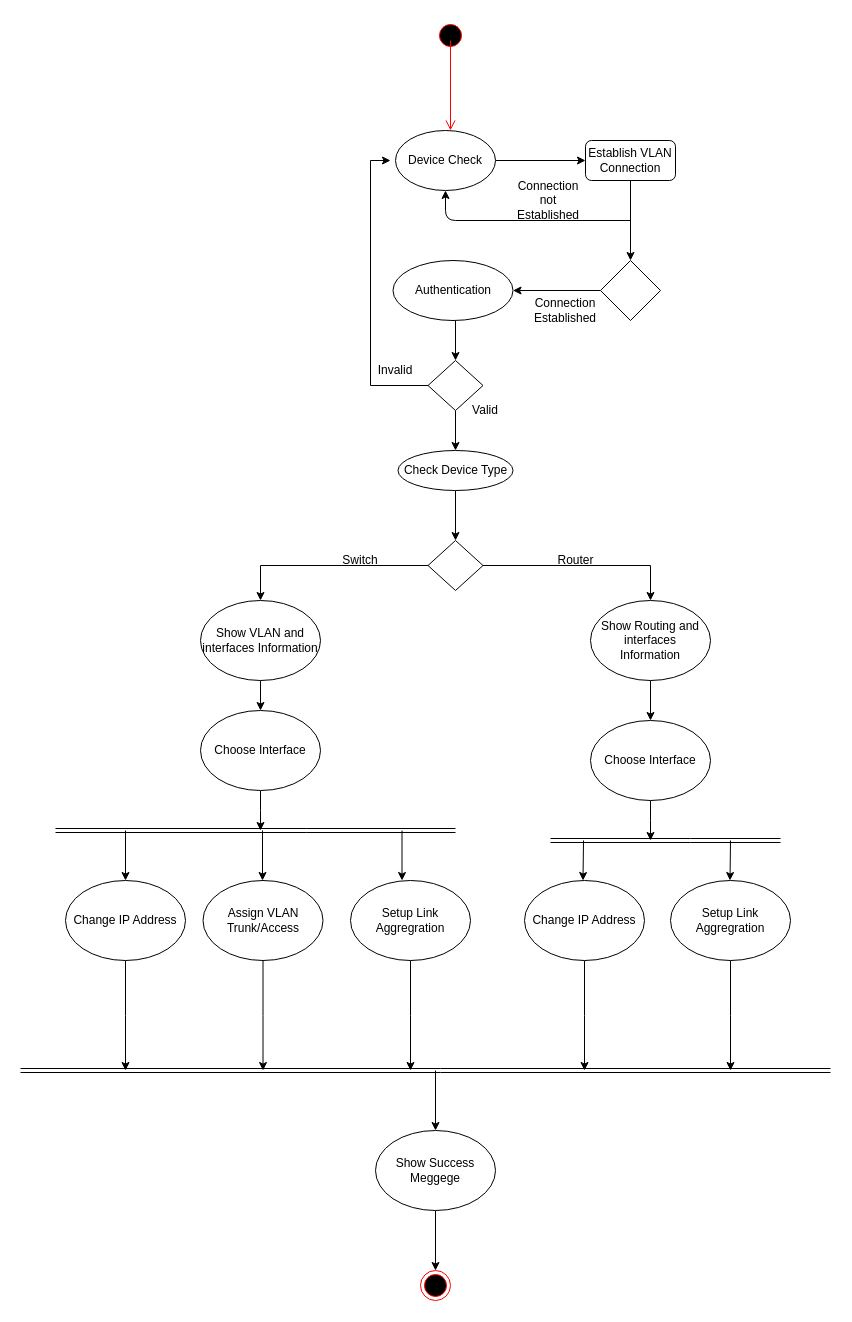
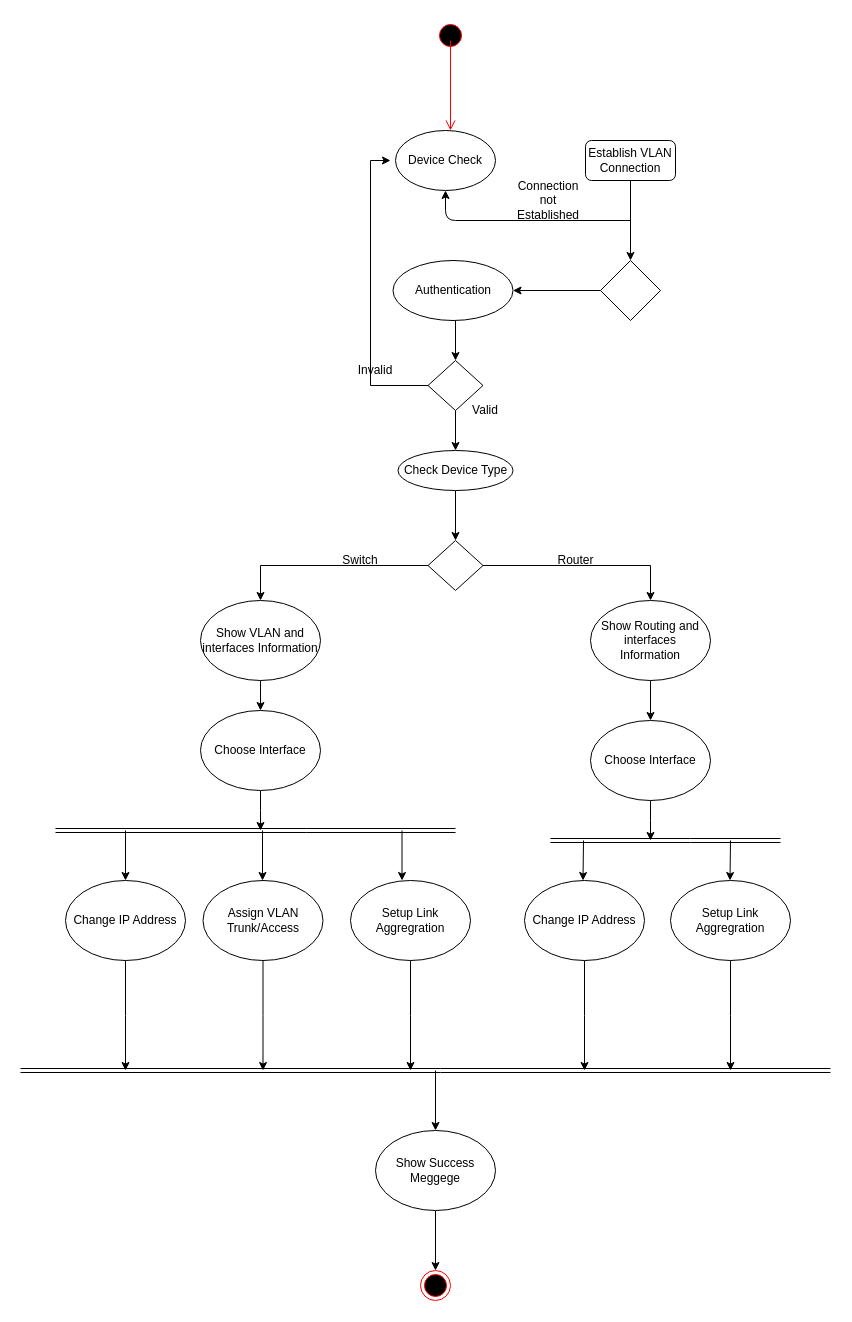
(537, 161) -> none
(566, 311) -> none
(396, 371) -> (376, 371)
